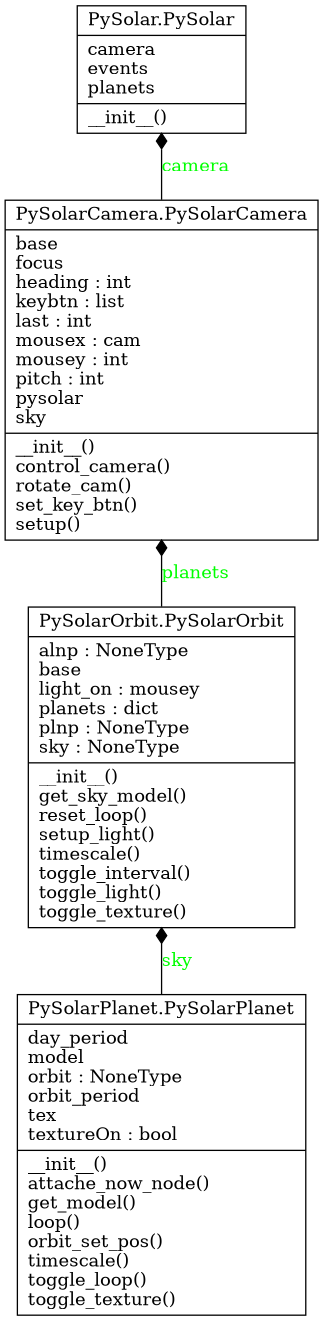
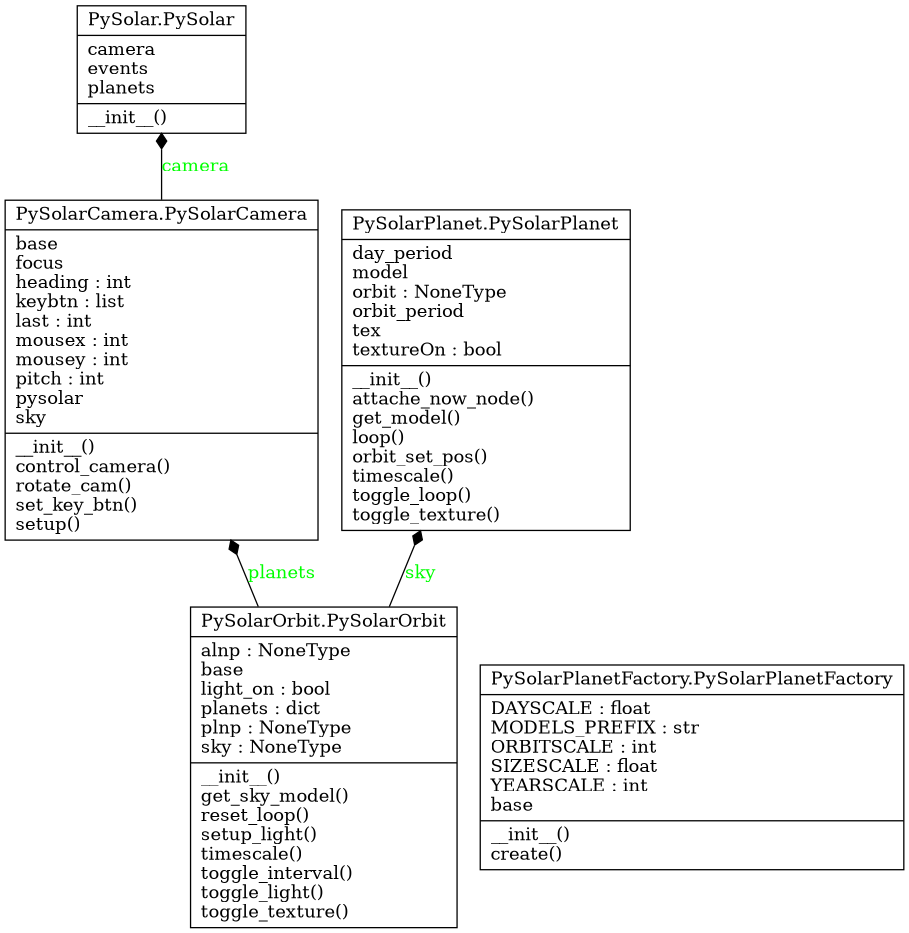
(79, 341) -> (72, 341)
(120, 689) -> (266, 689)
none -> (692, 767)
(162, 969) -> (402, 576)
